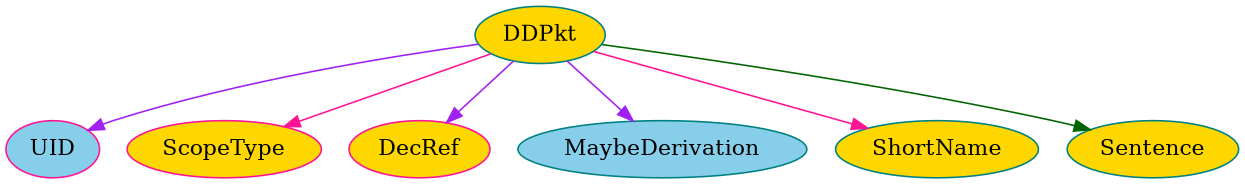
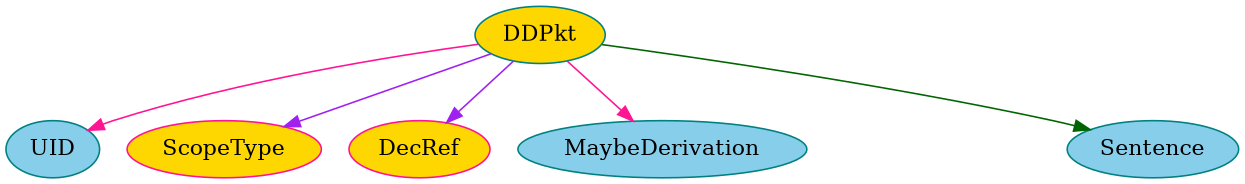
(289, 76) -> (289, 76)
(594, 86) -> (594, 86)
(395, 88) -> (395, 88)
(53, 149) -> (53, 149)
(937, 149) -> none
(1153, 149) -> (1153, 149)
